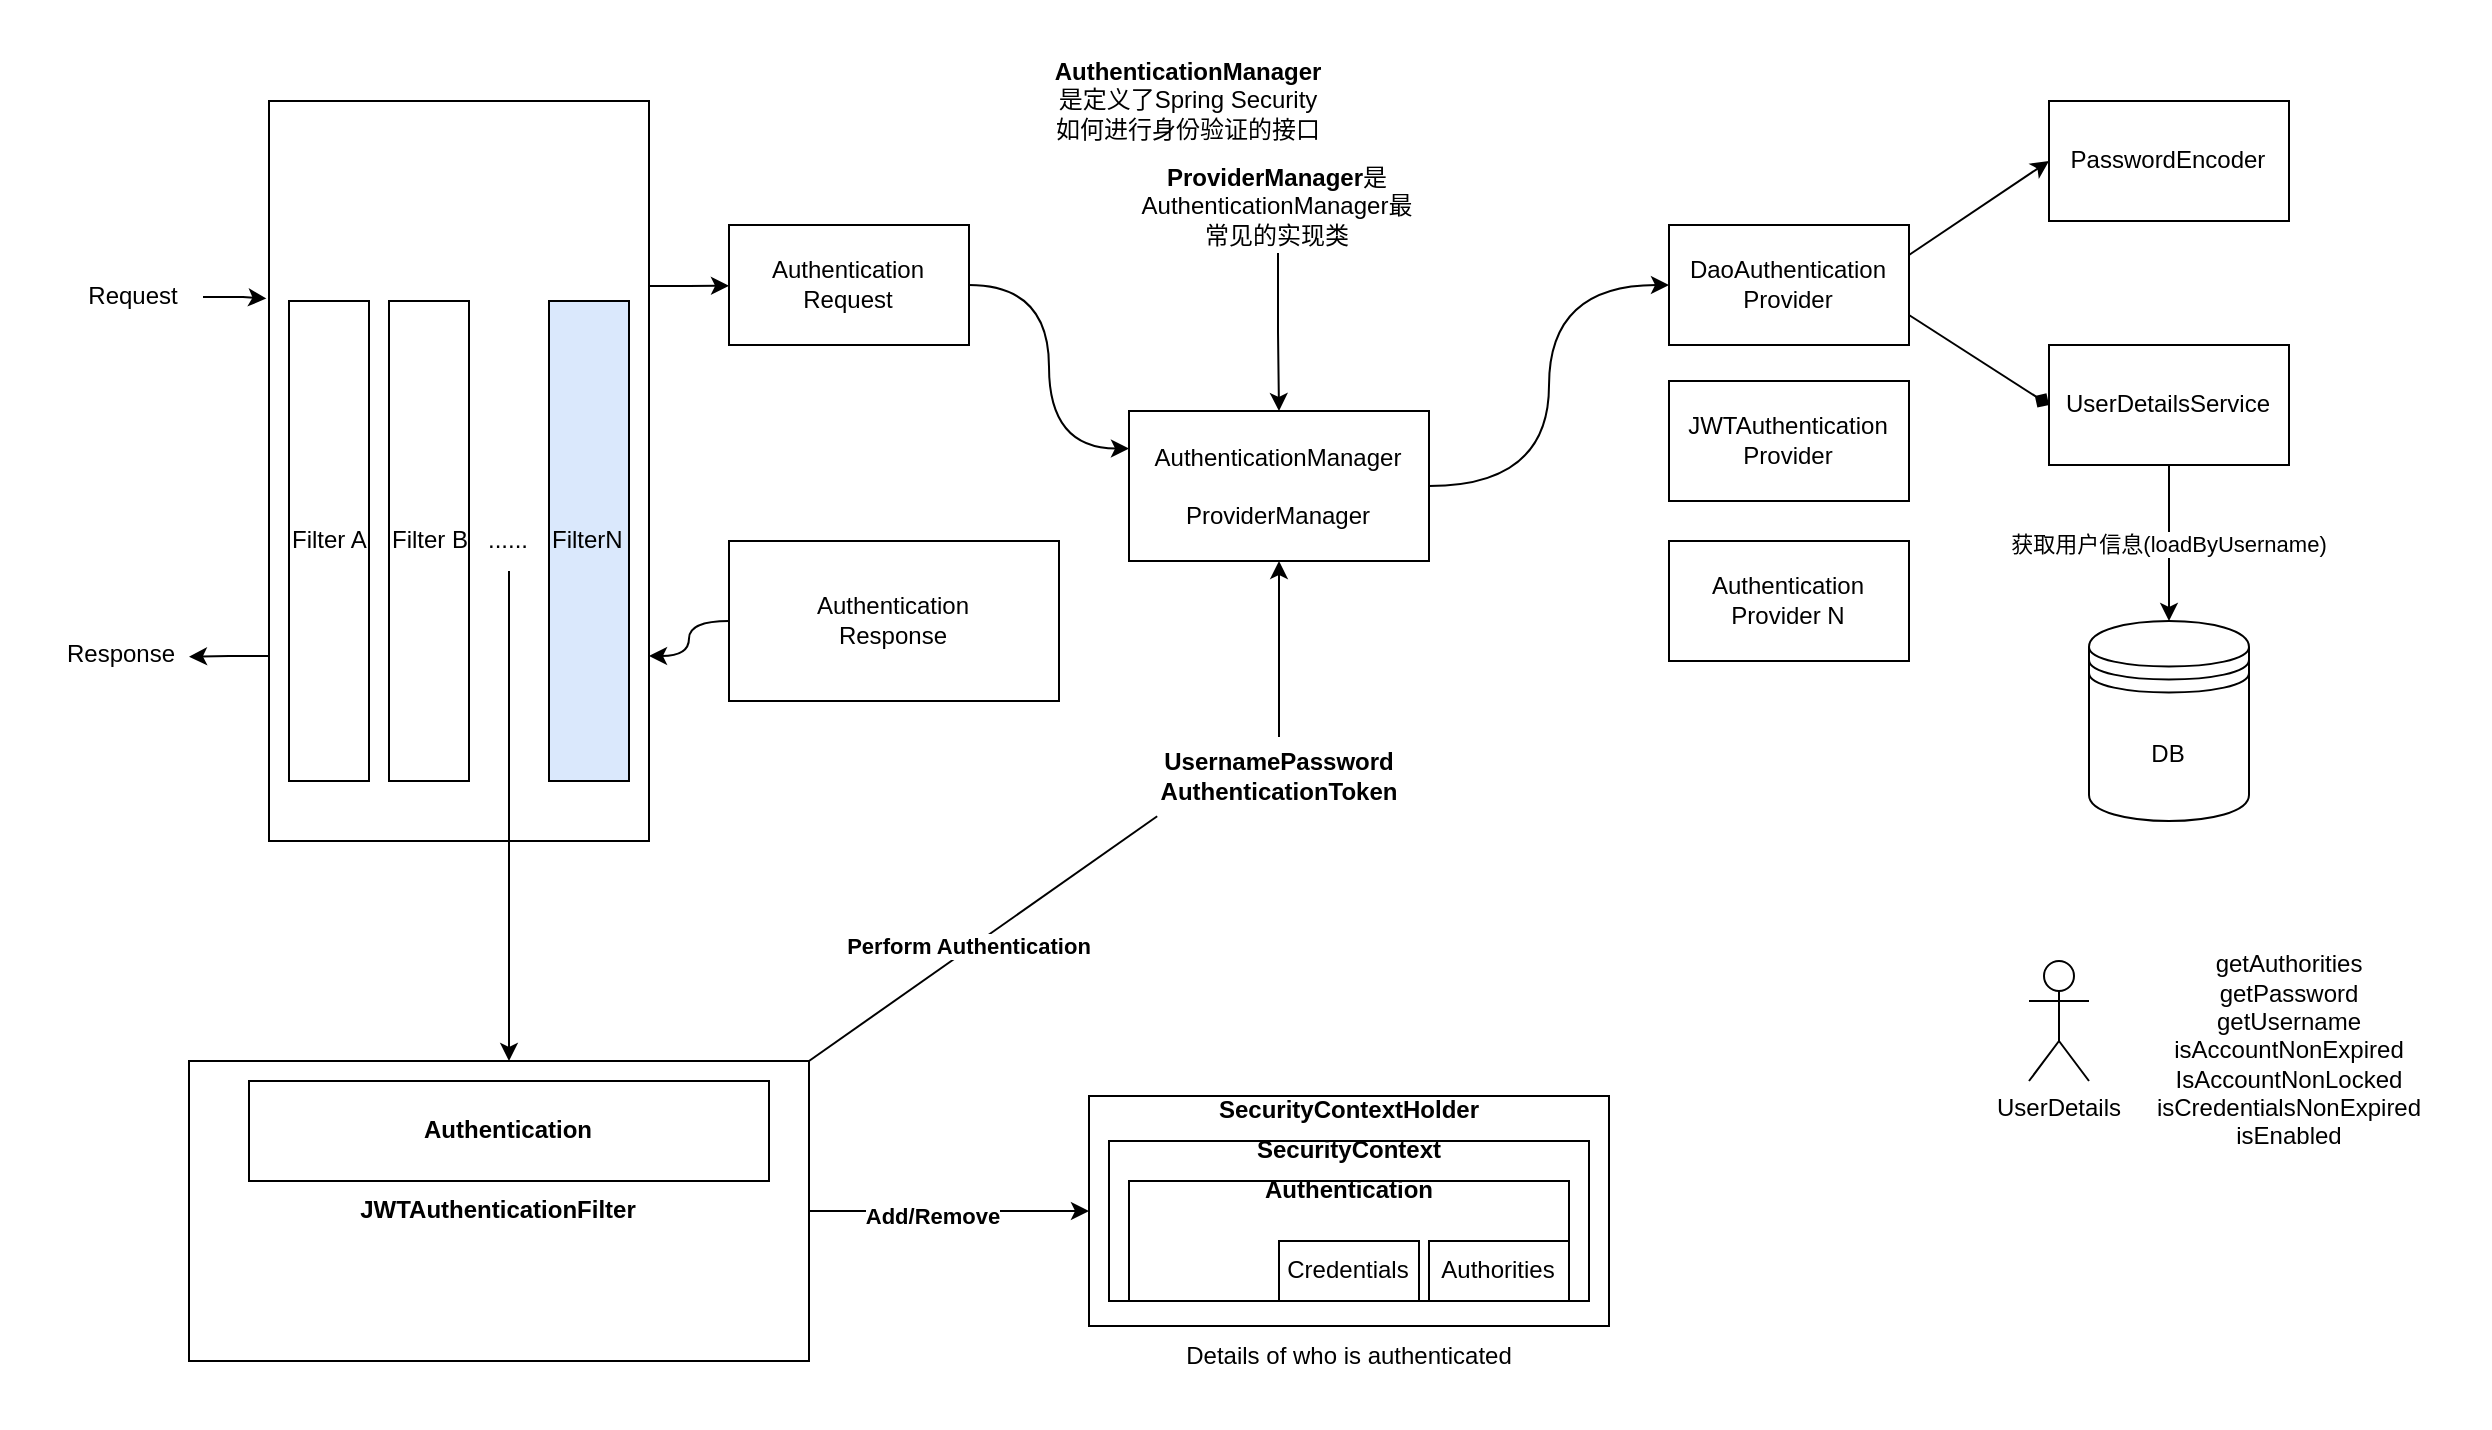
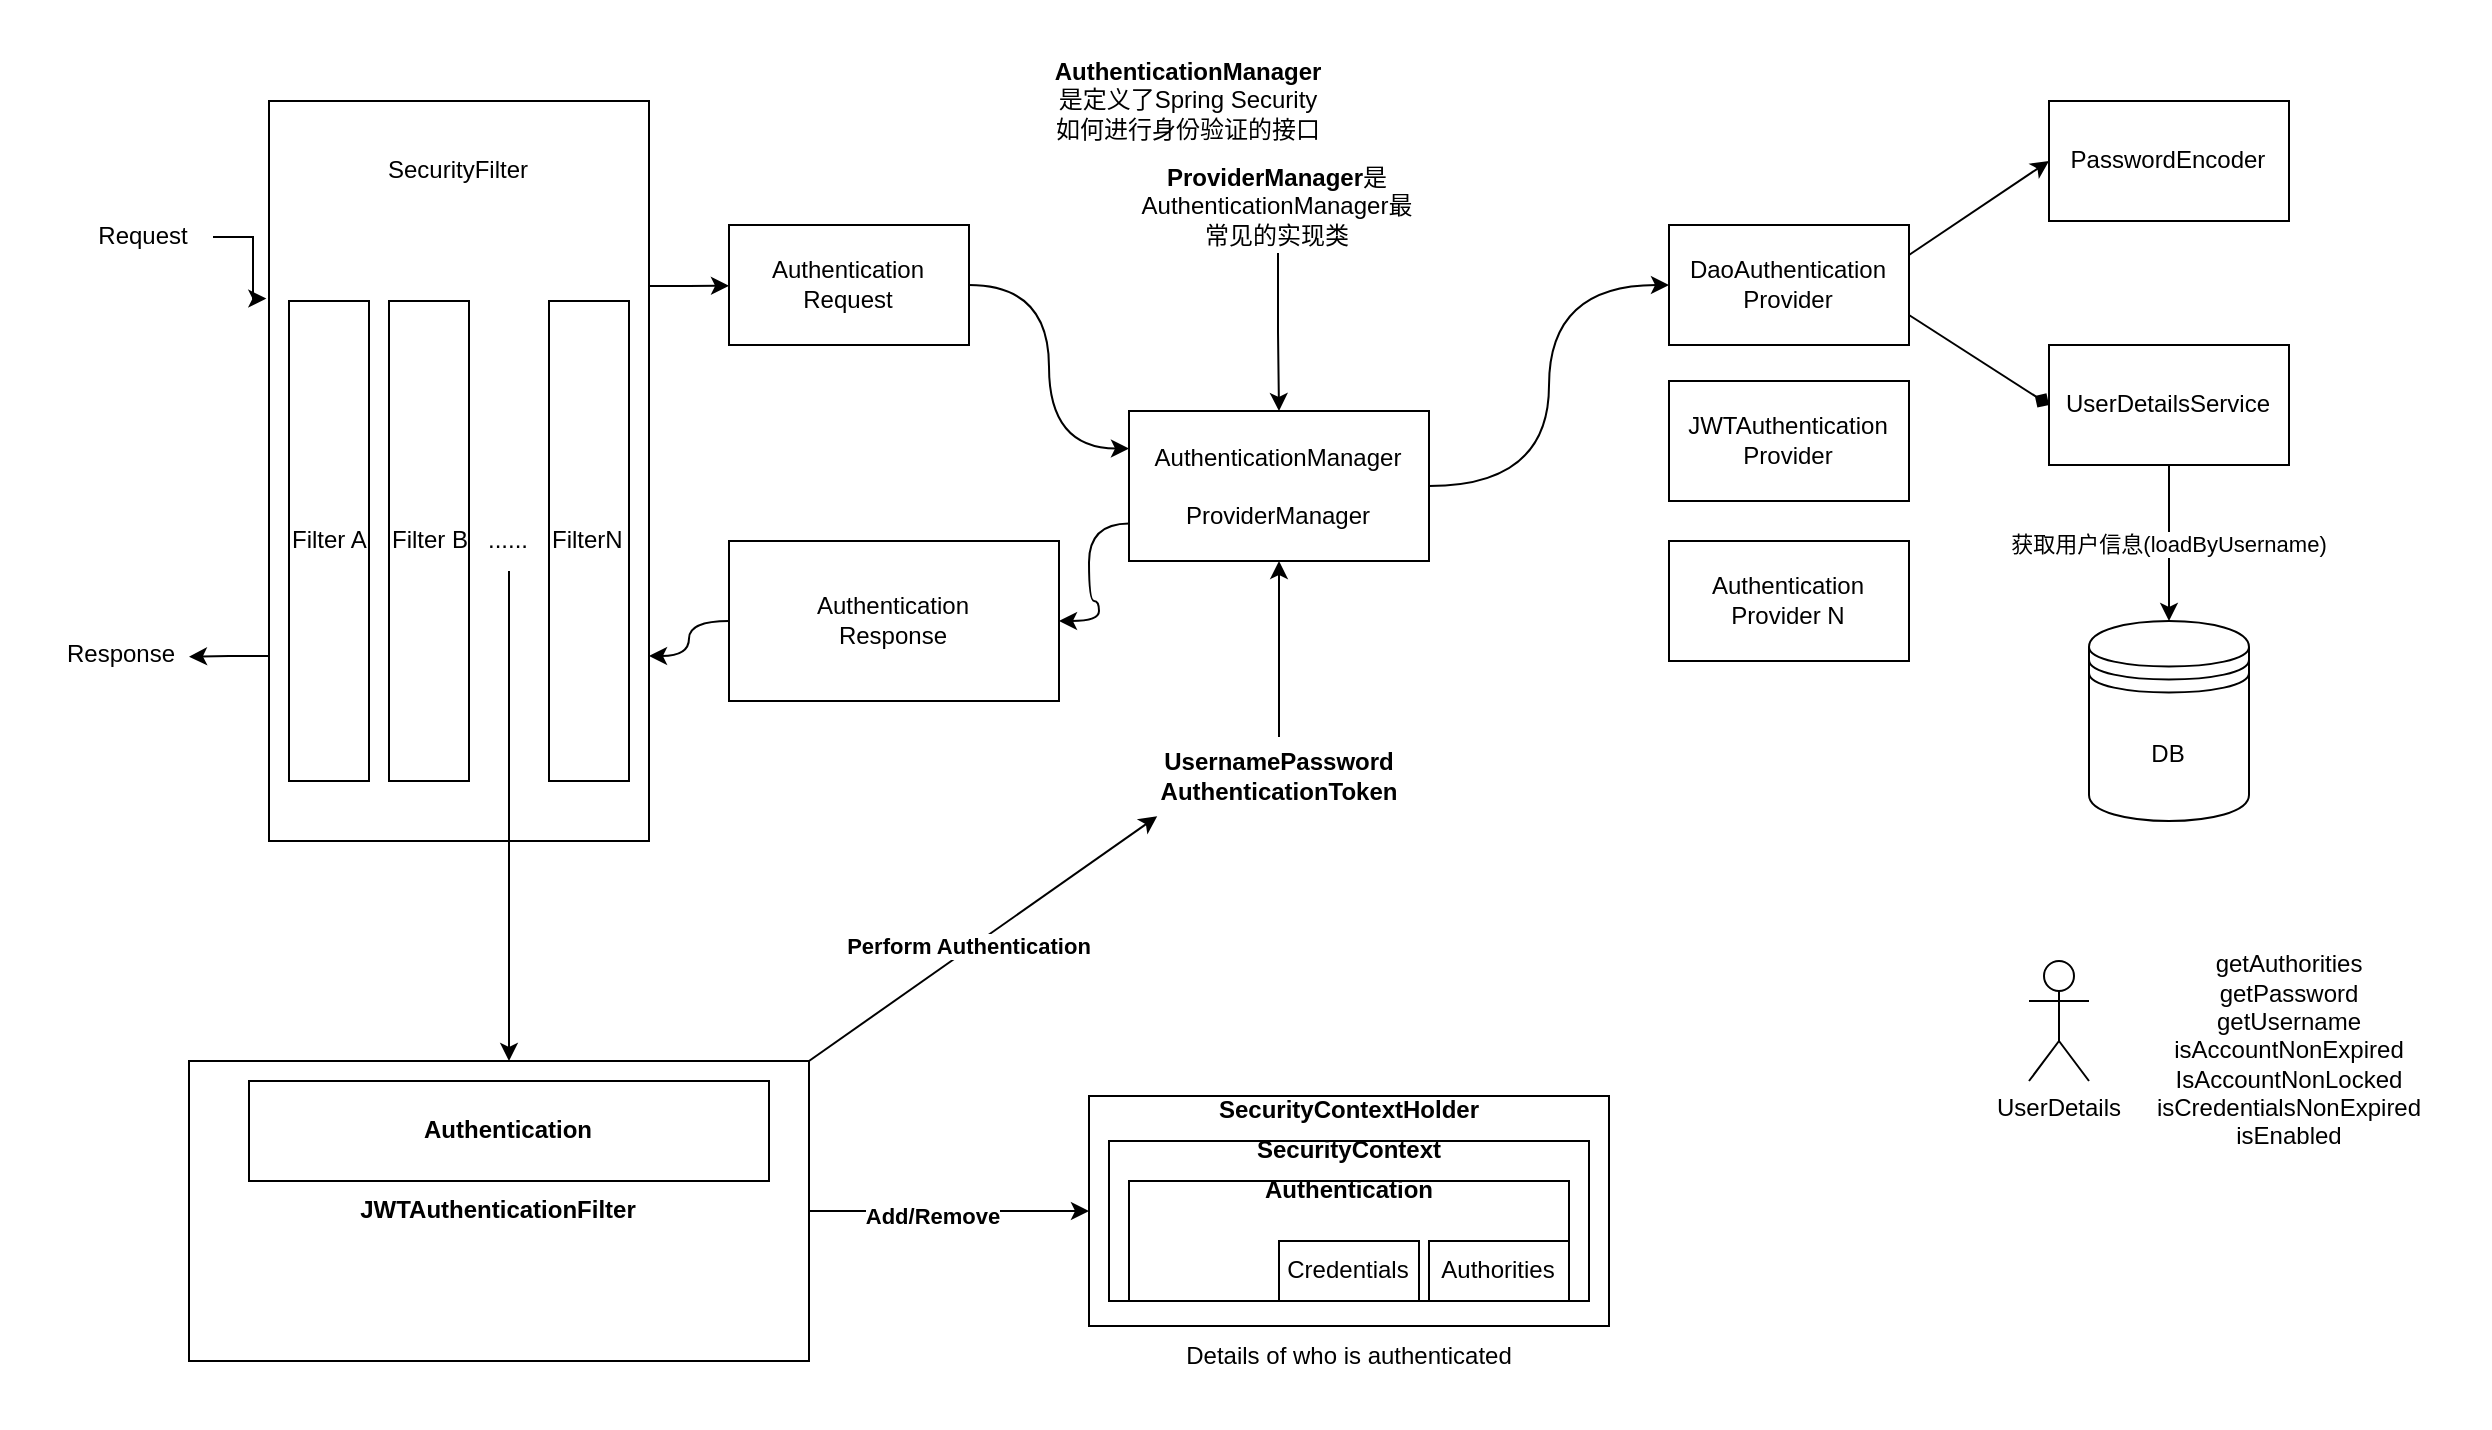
none -> (459, 171)
(133, 297) -> (143, 237)
(589, 541) -> (589, 541)
none -> (1089, 570)
(1150, 821) -> (1145, 825)
